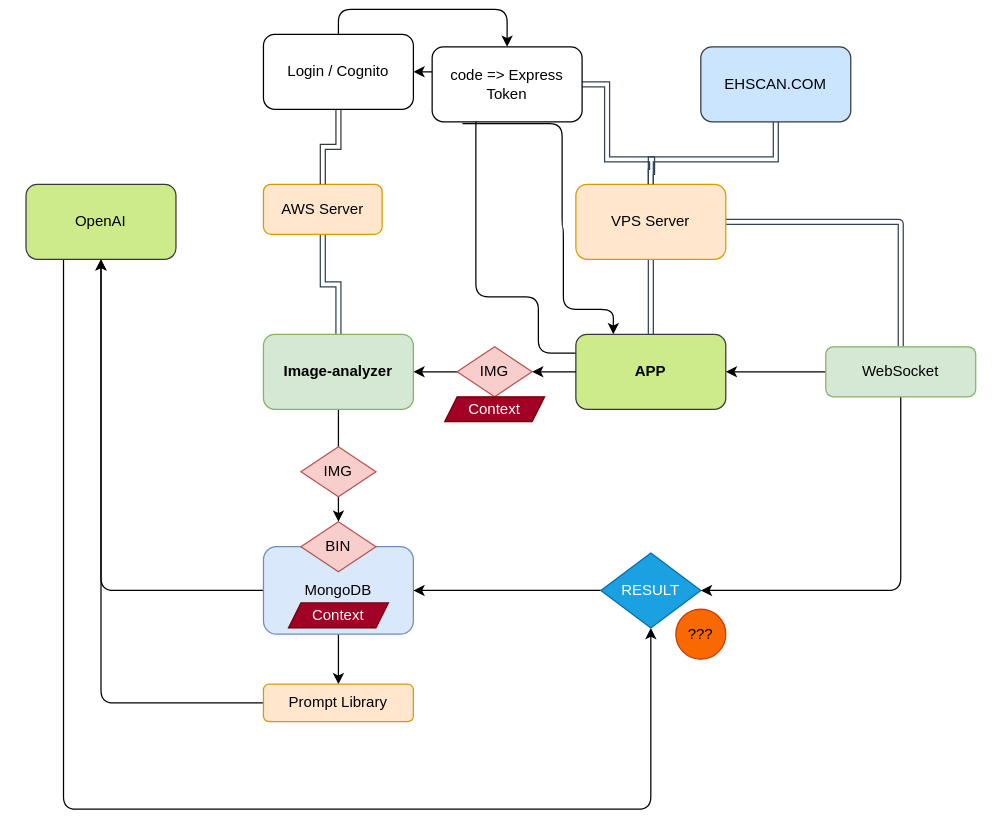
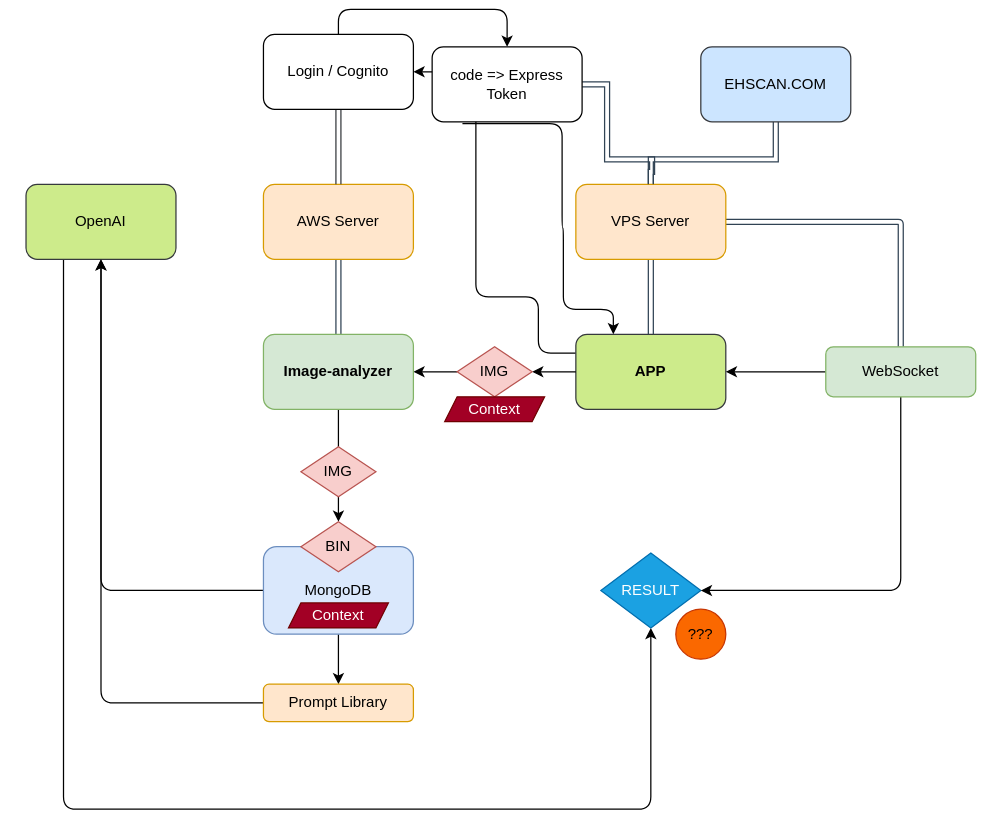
(323, 209) -> (338, 222)
(511, 591) -> none
